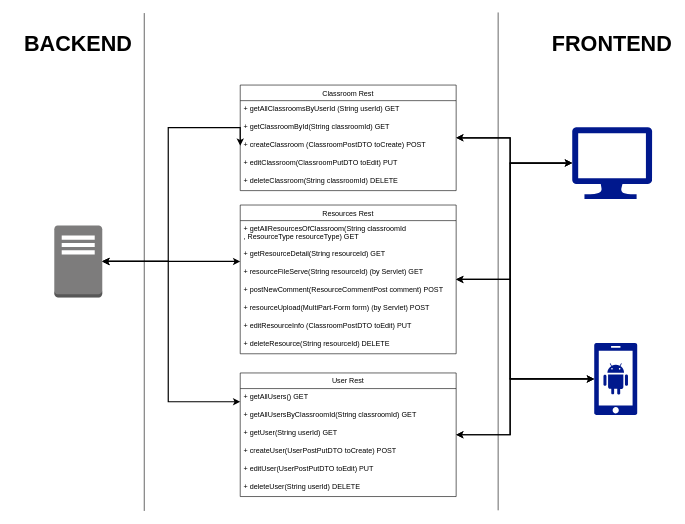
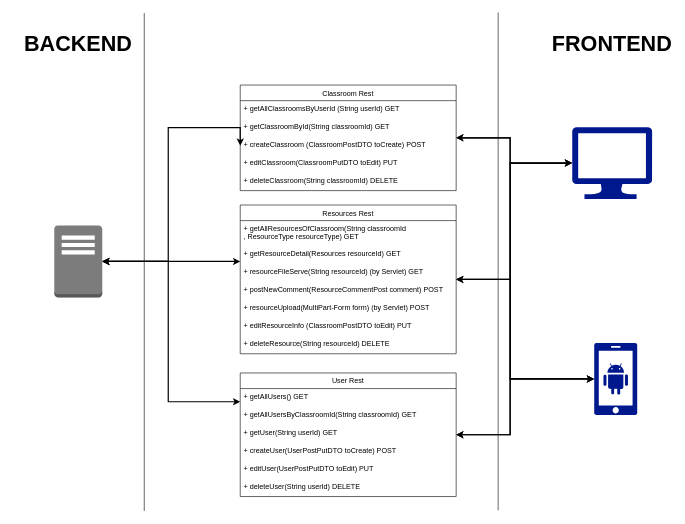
(323, 254) -> (330, 254)
